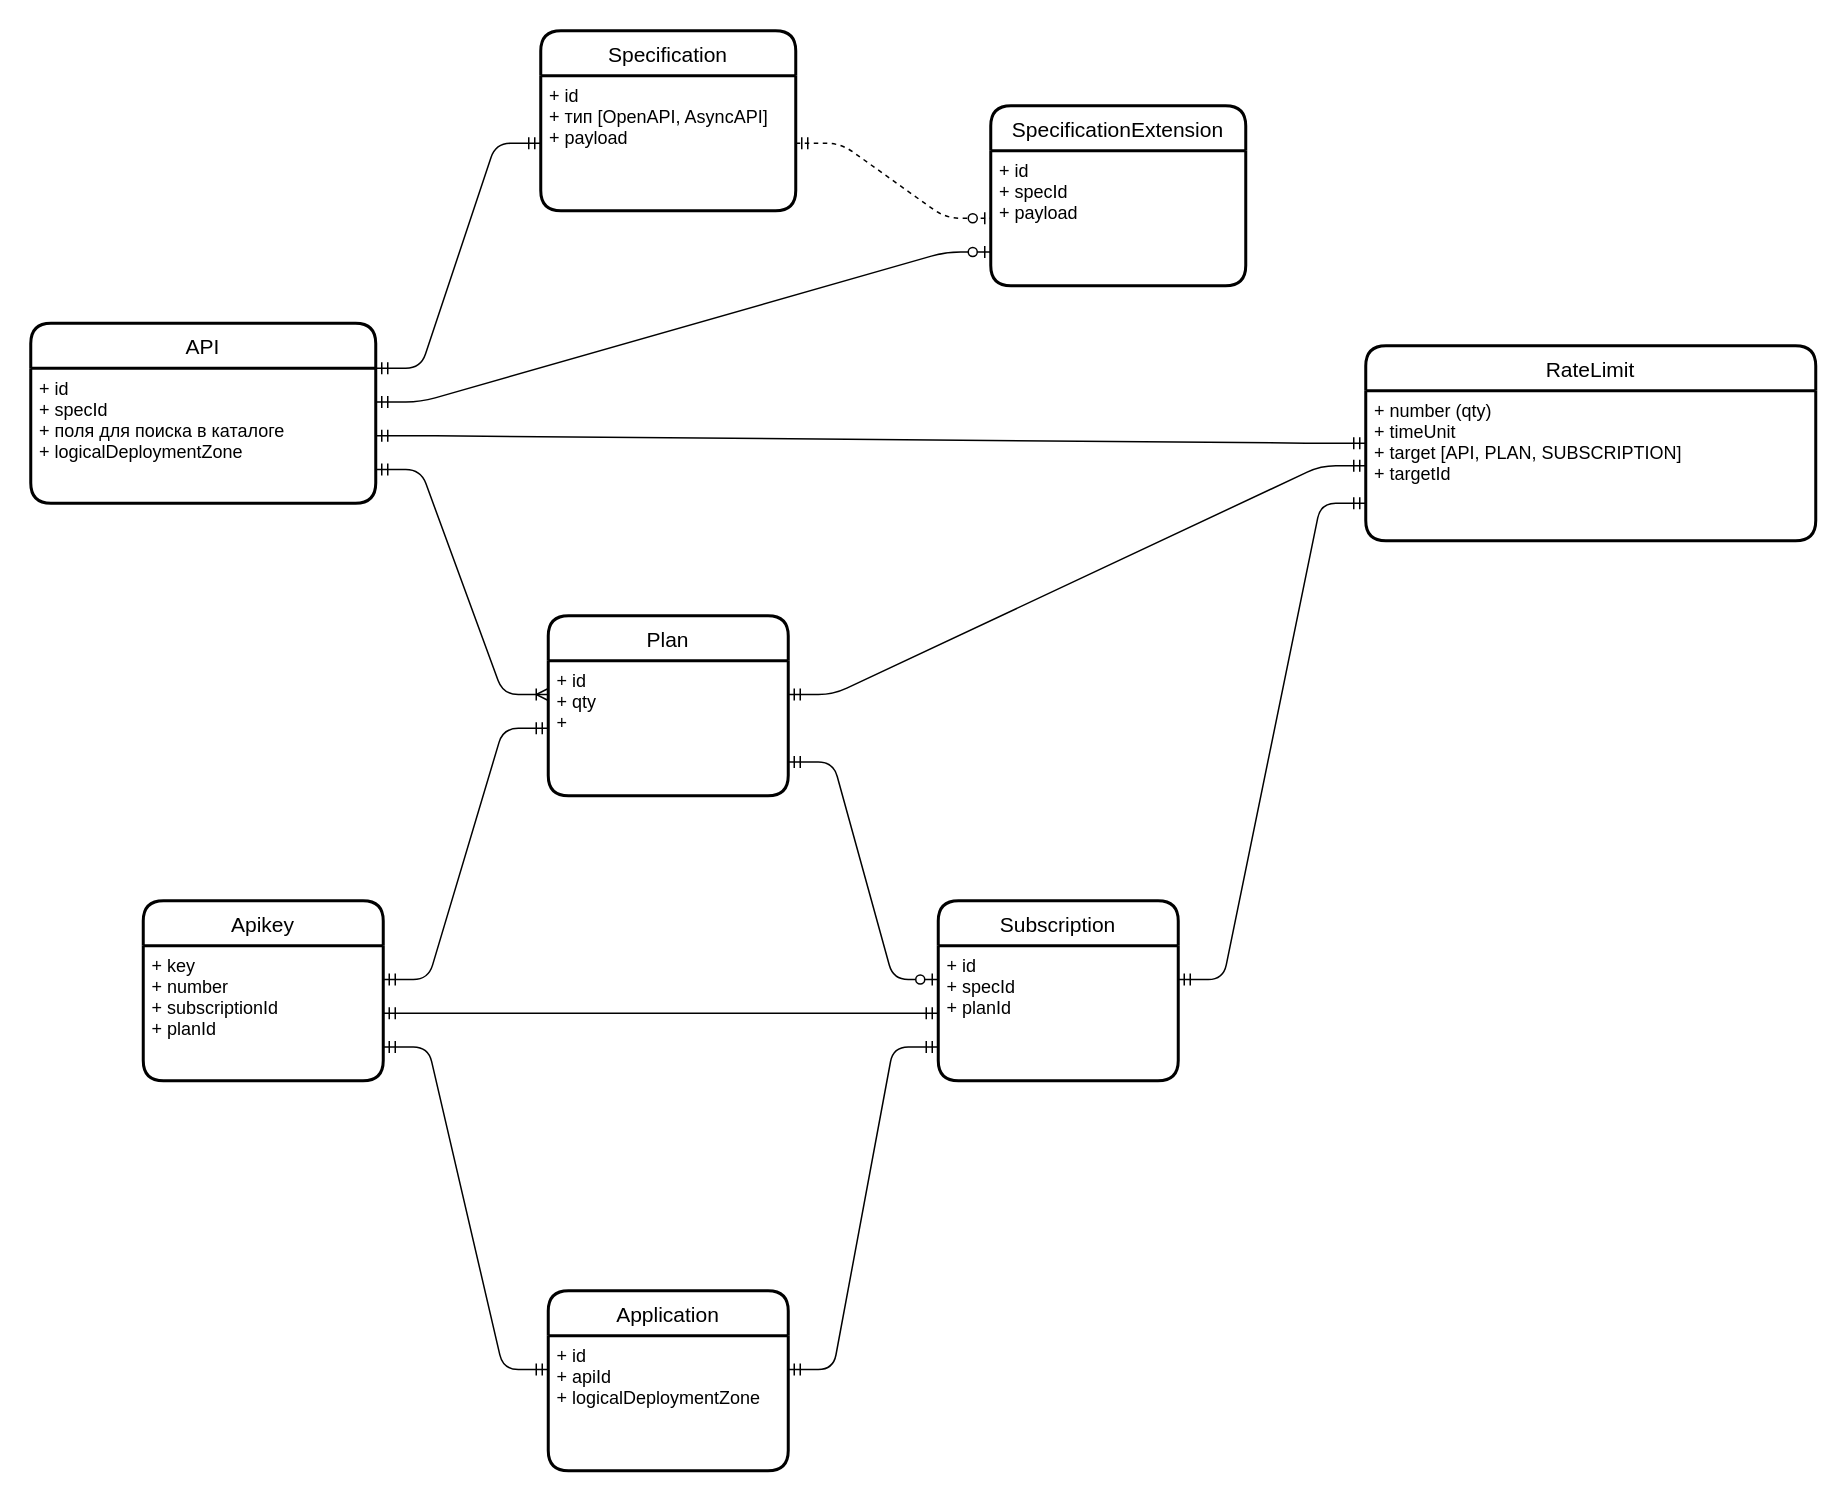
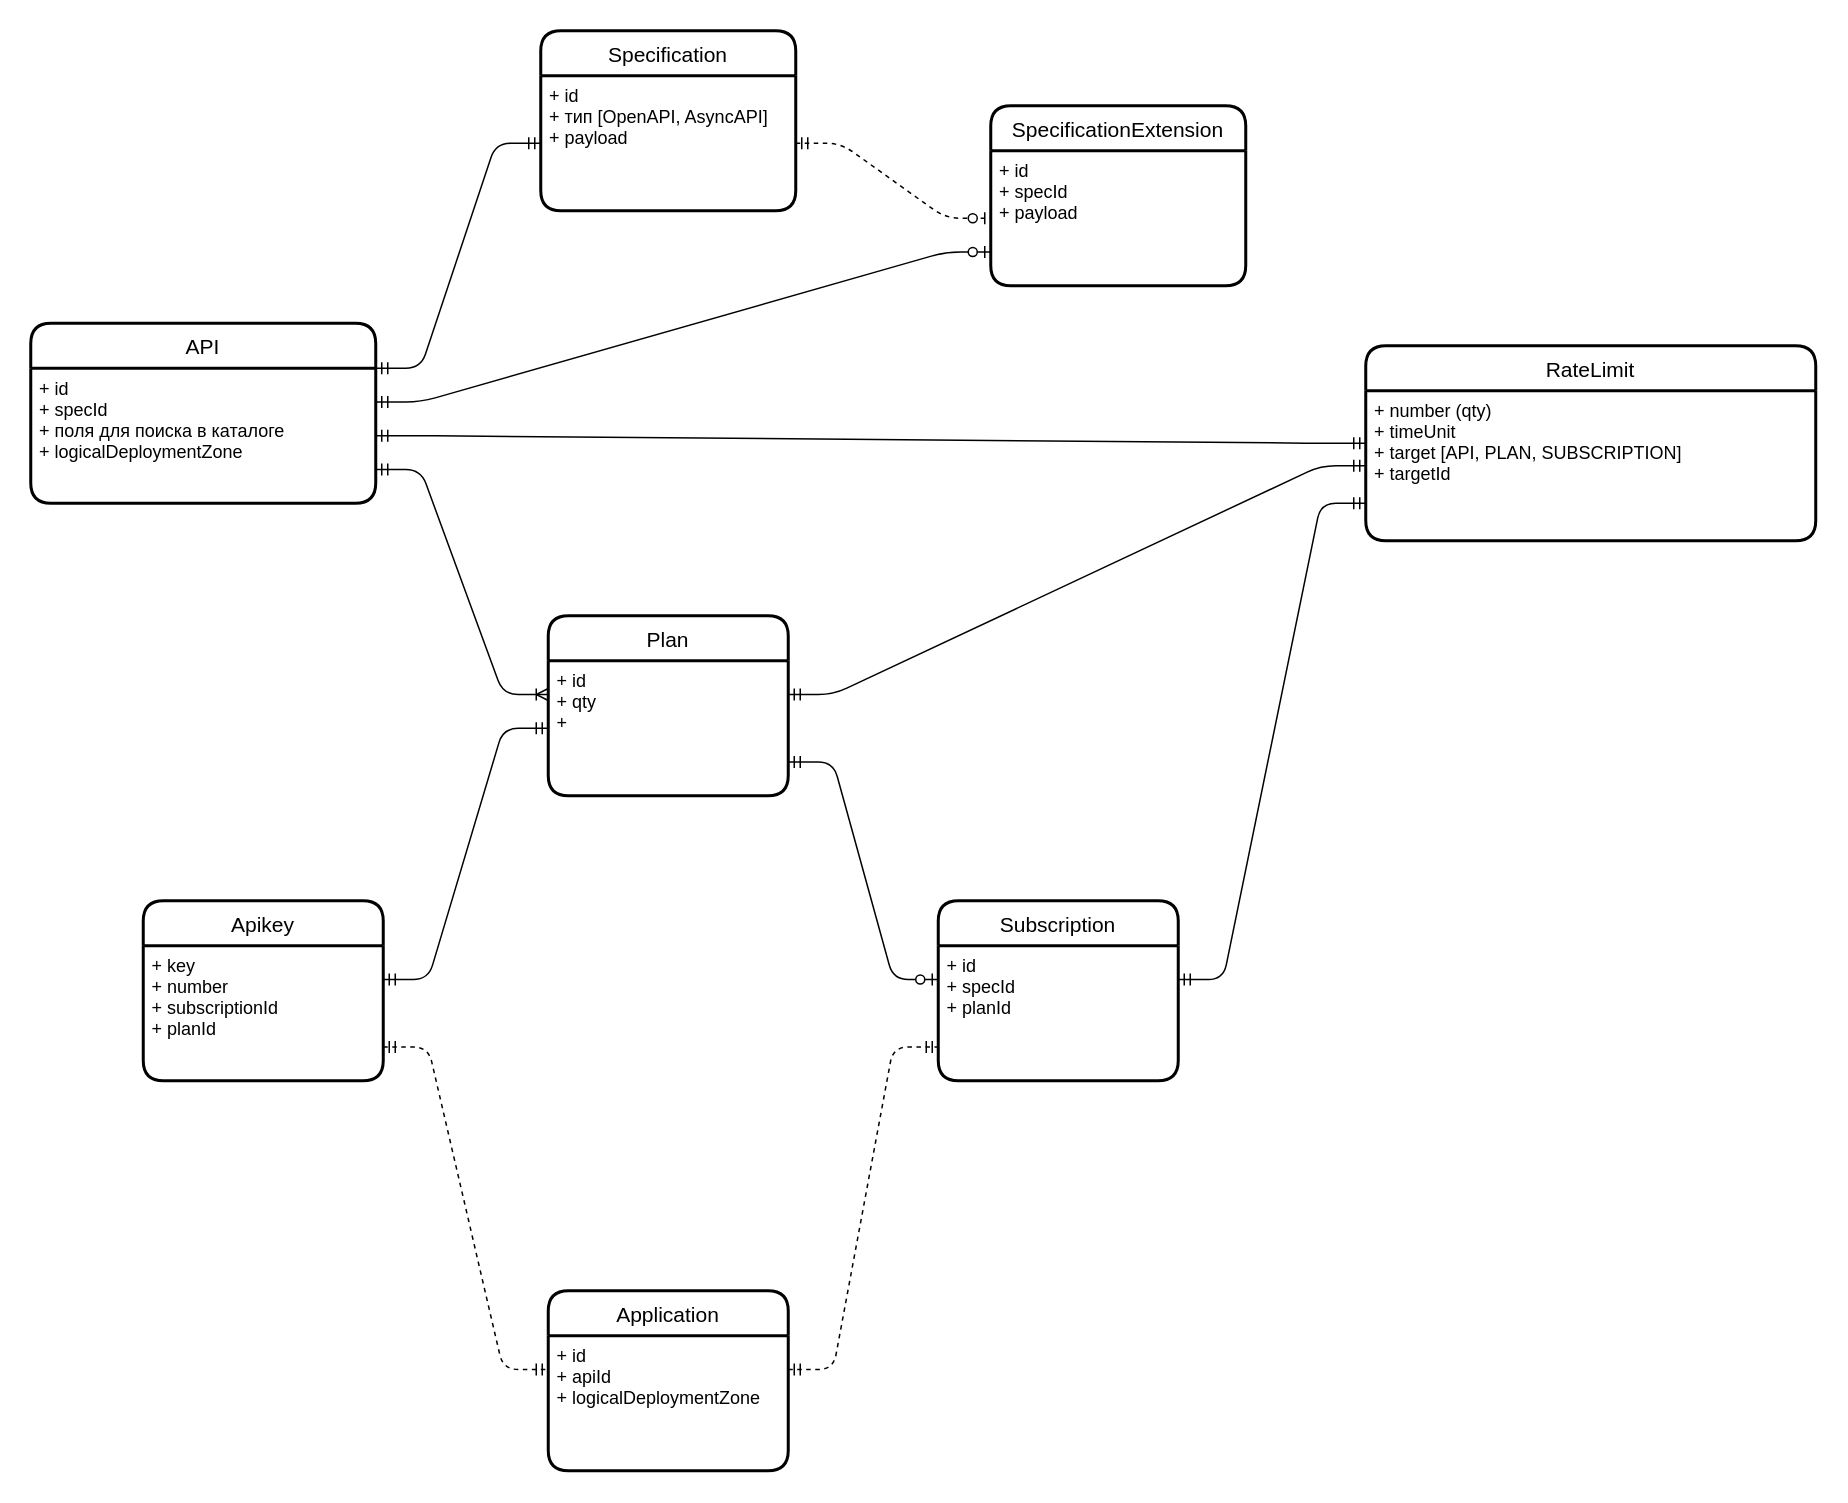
(660, 1013) -> none
(863, 1207) -> (863, 1207)
(466, 1210) -> (466, 1210)
